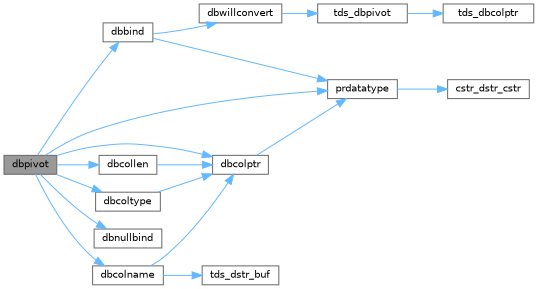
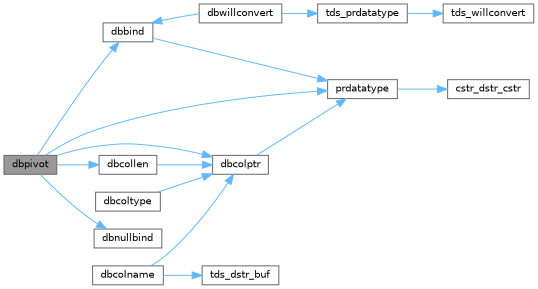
(362, 13) -> (362, 13)
(488, 13) -> (488, 13)
(180, 30) -> (180, 17)
(74, 181) -> none
(62, 220) -> none
